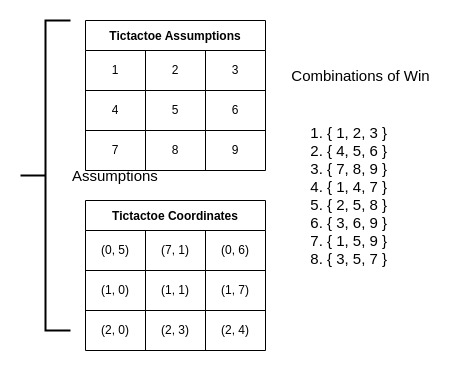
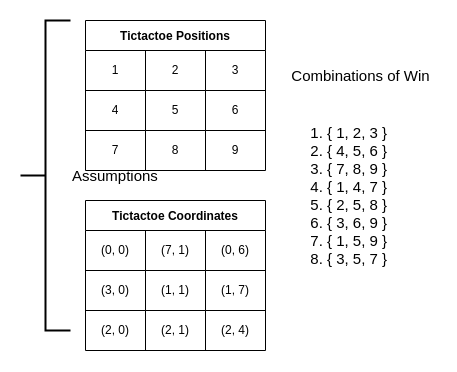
(175, 36) -> (175, 36)
(116, 251) -> (116, 251)
(116, 291) -> (116, 291)
(176, 331) -> (176, 331)
